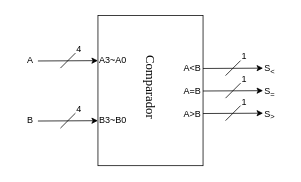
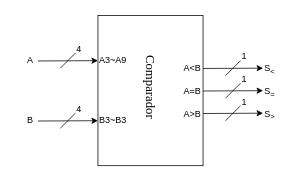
(113, 60) -> (113, 60)
(113, 120) -> (113, 120)
